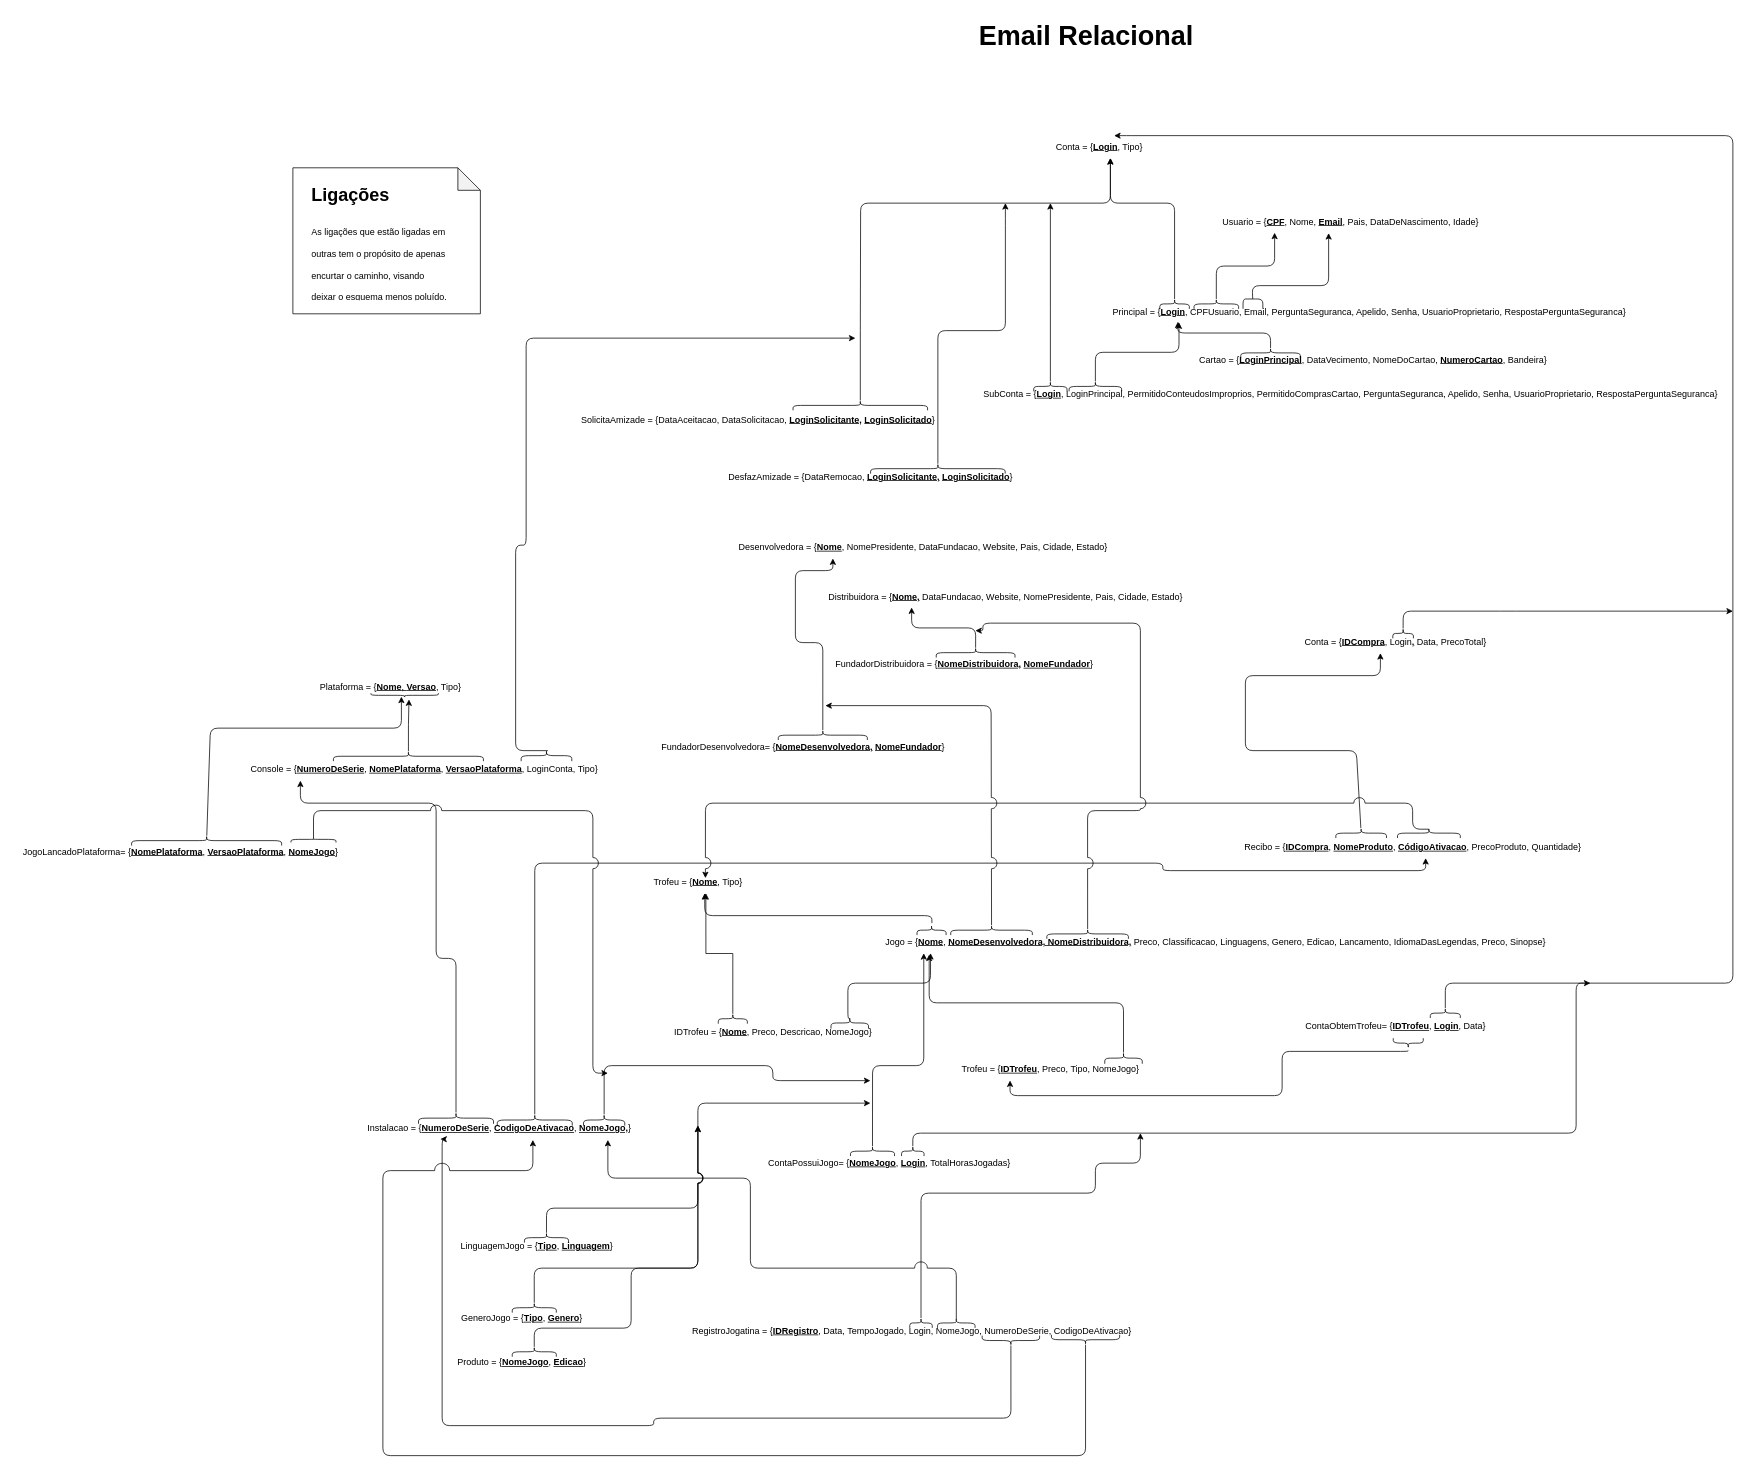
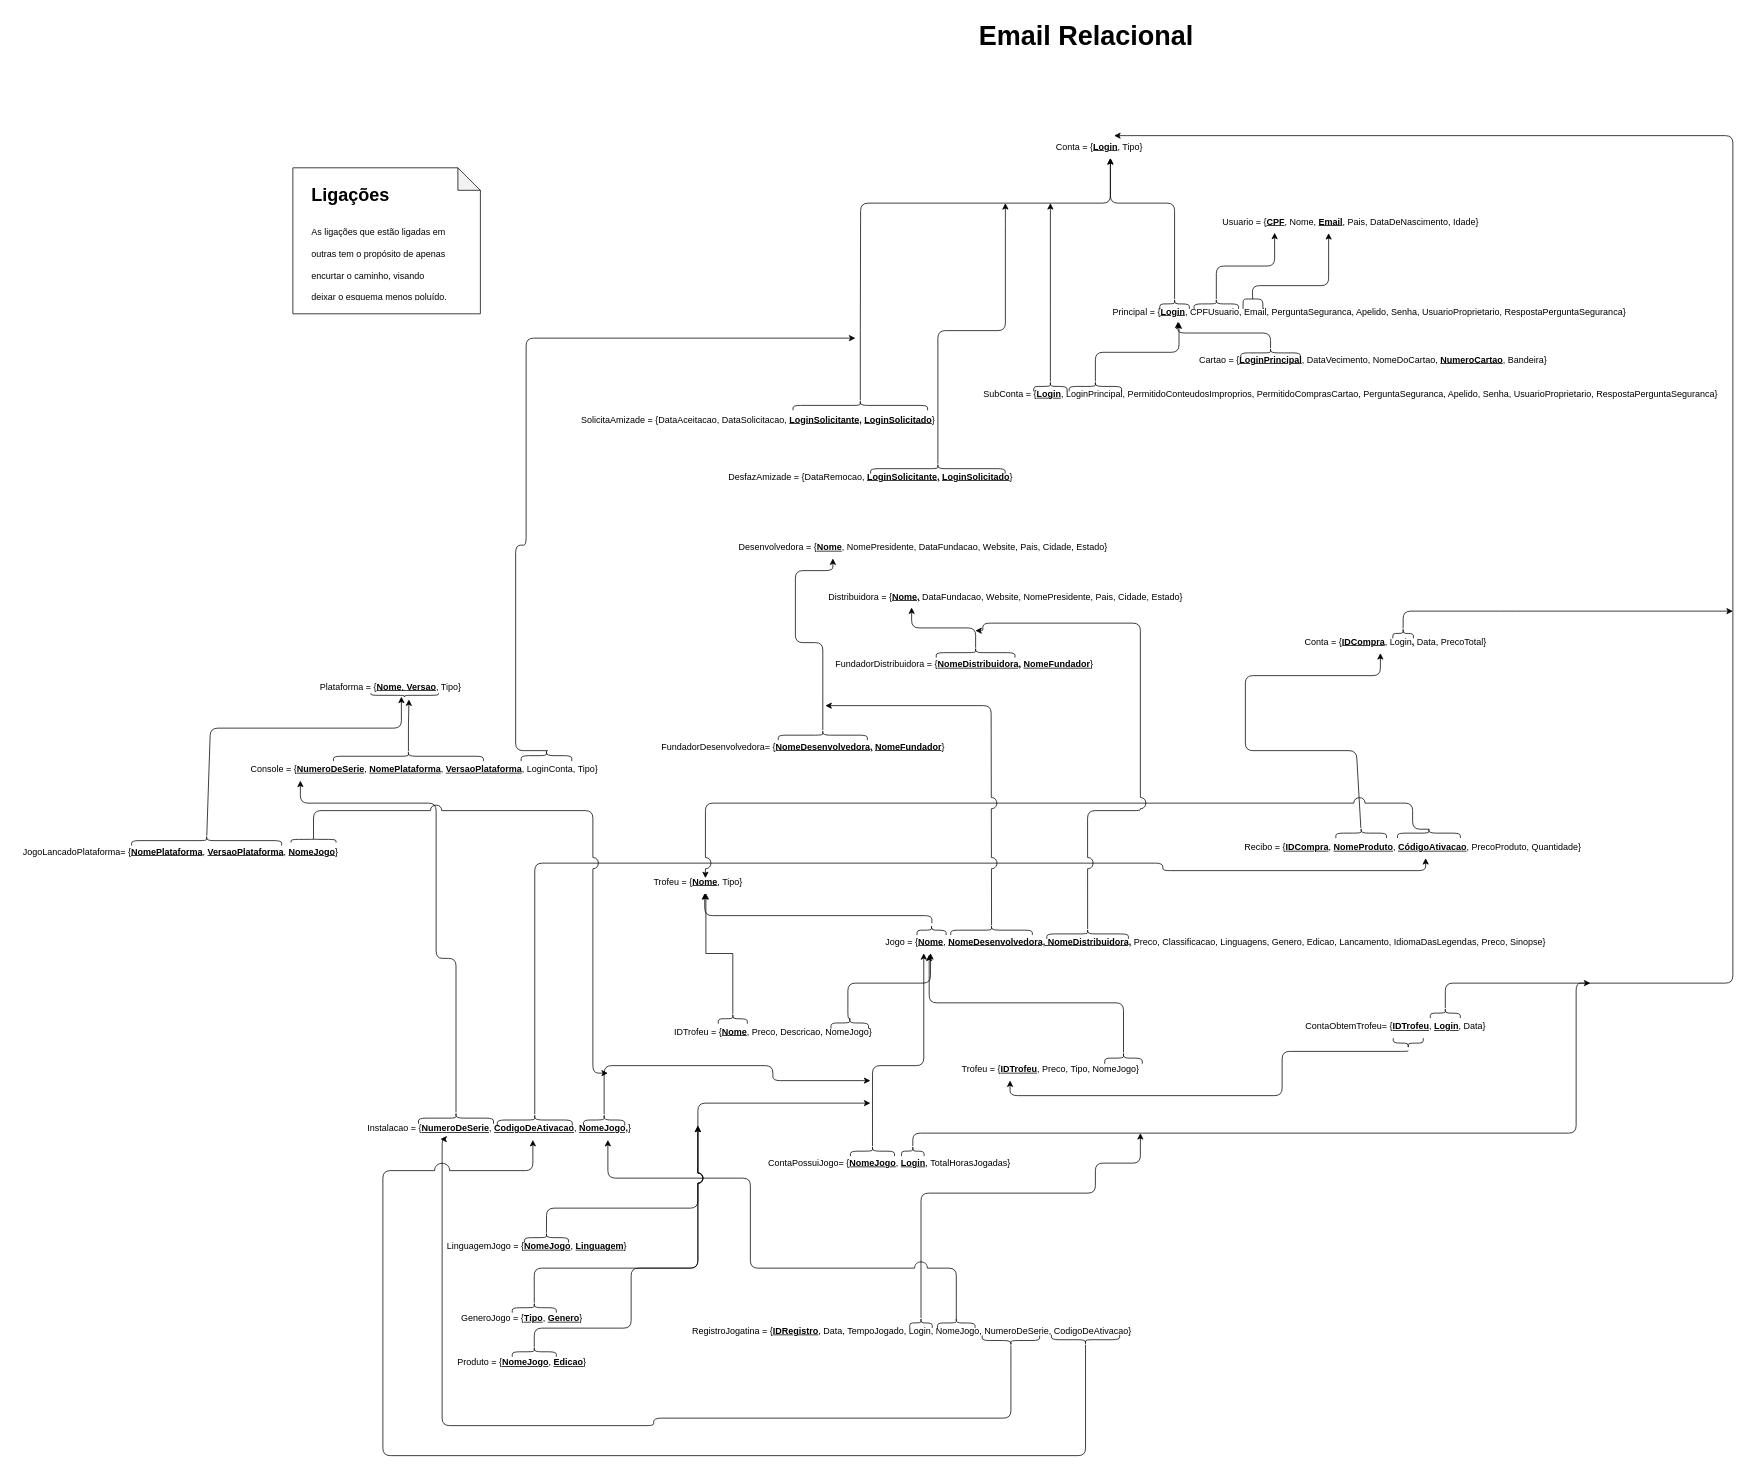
(537, 1246) -> (537, 1246)
